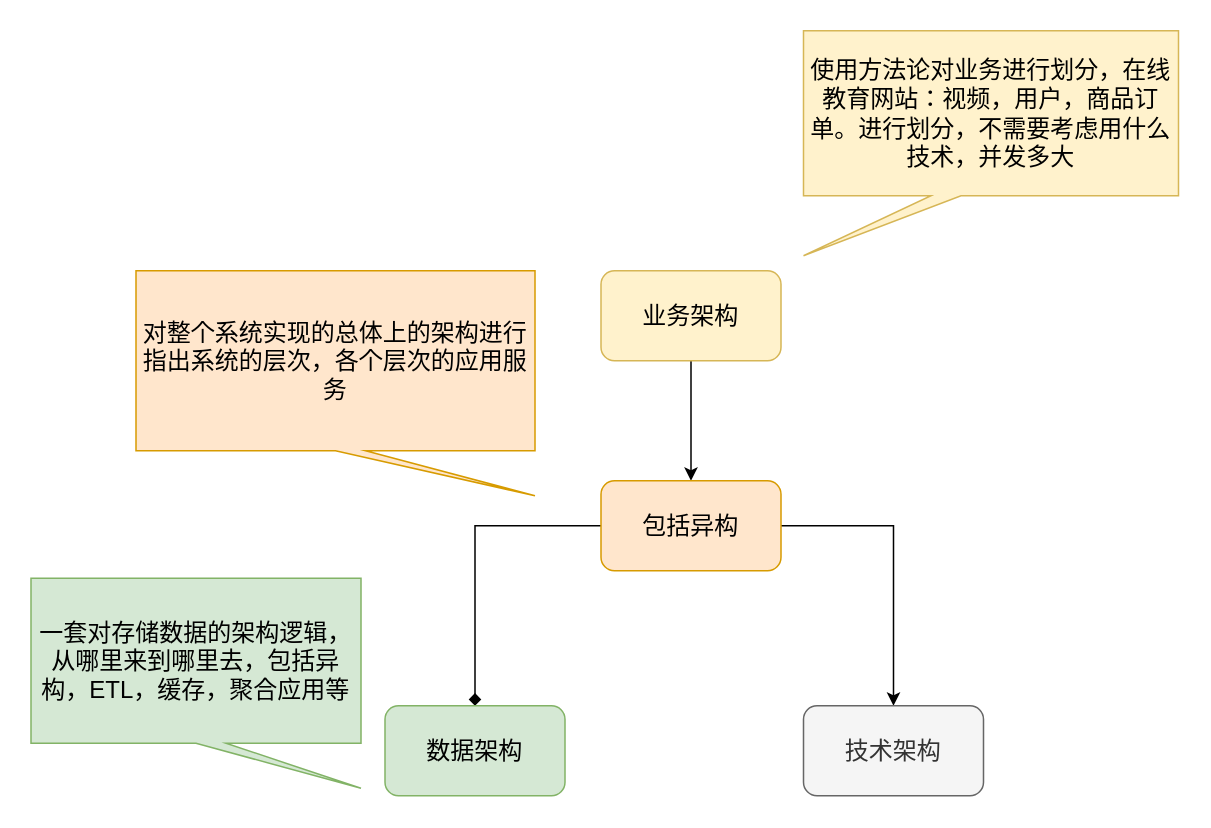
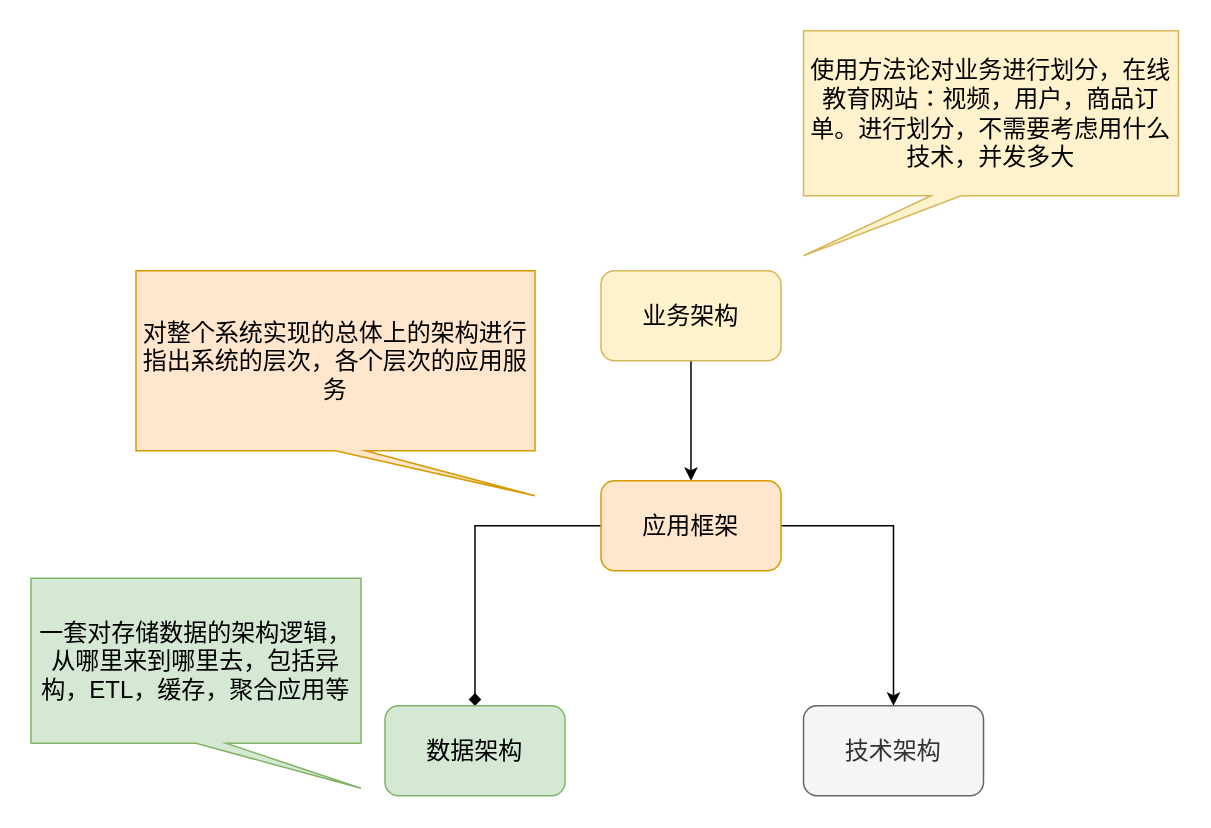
(691, 526) -> (691, 526)
